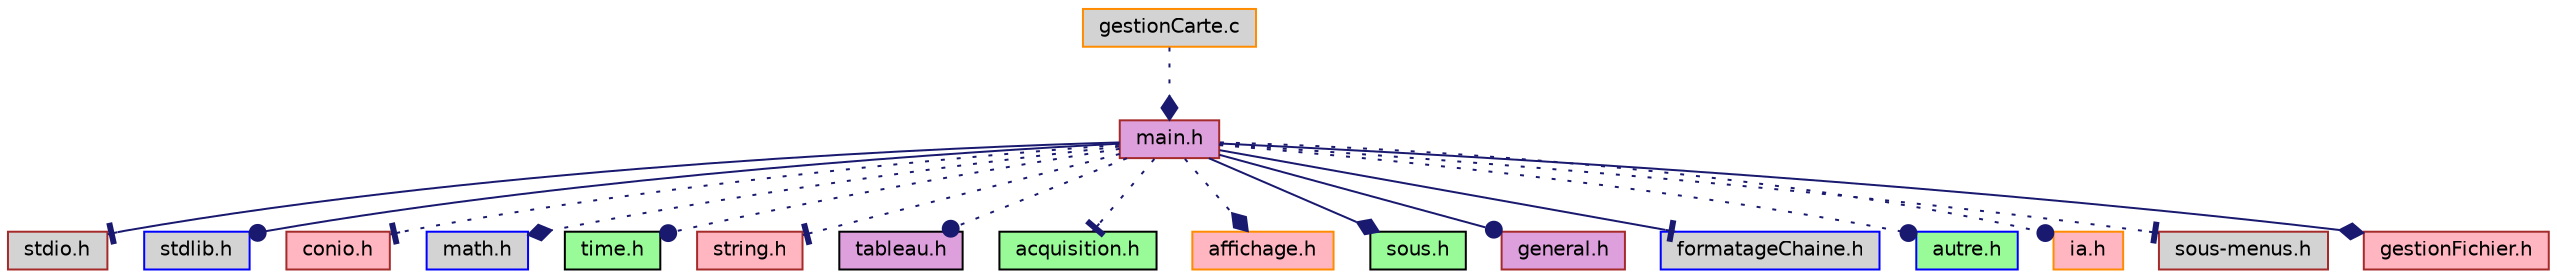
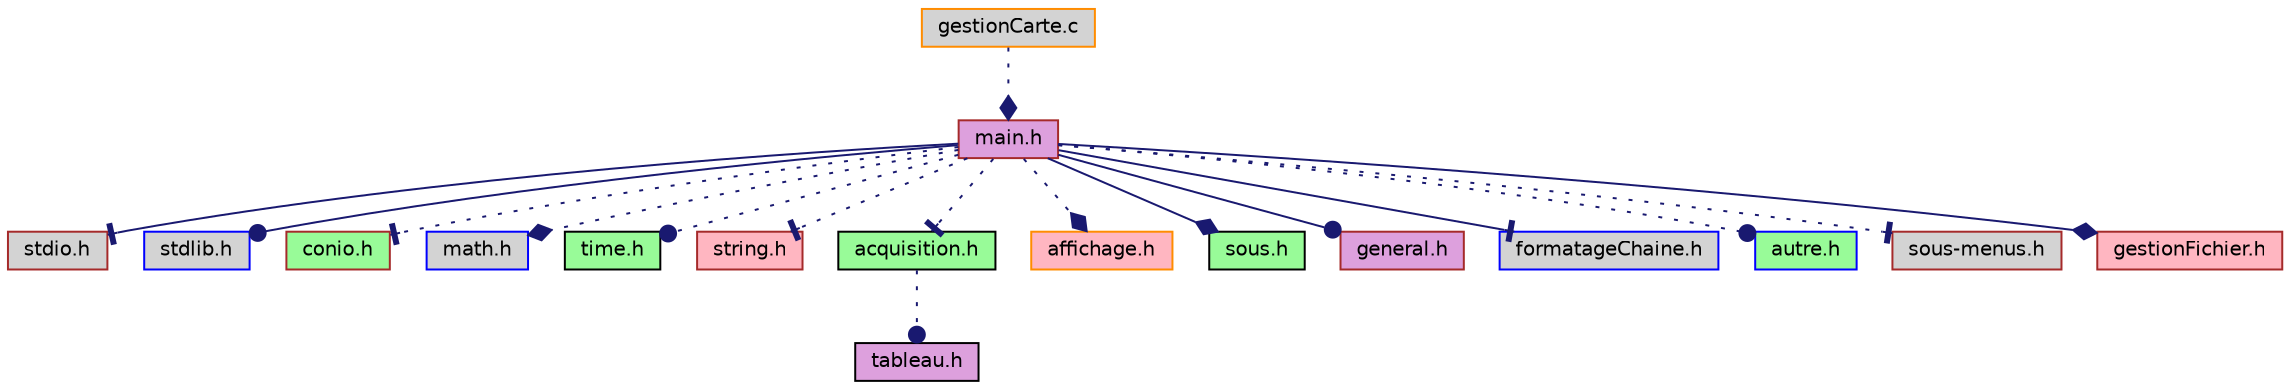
(1043, 192) -> (917, 298)
(338, 251) -> (338, 251)
(2088, 251) -> none
